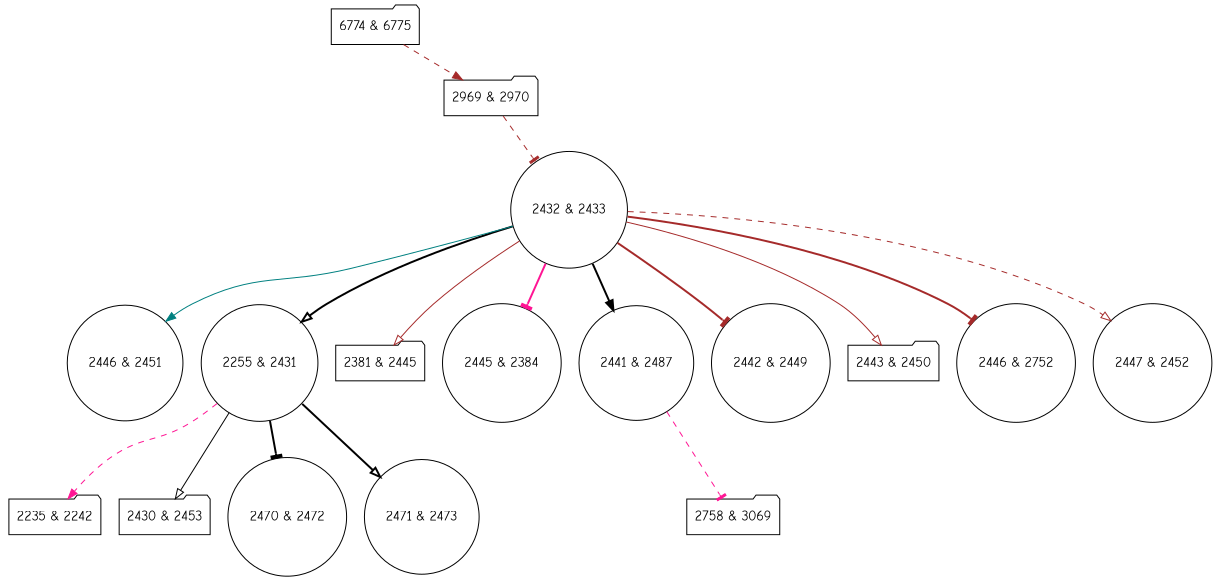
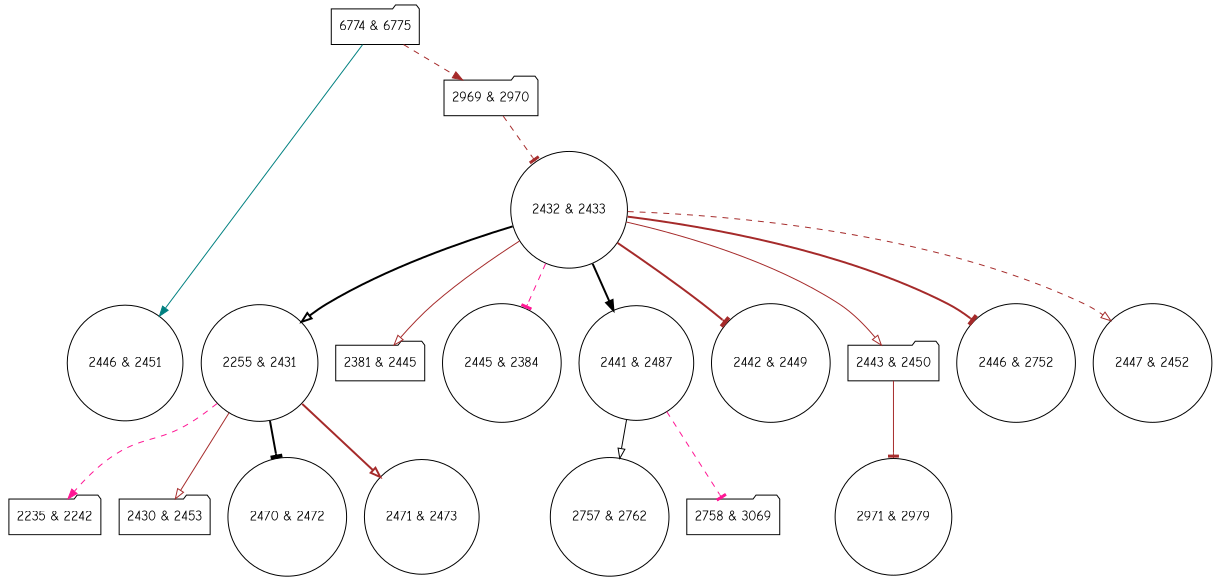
(342, 270) -> (264, 176)
(537, 284) -> (537, 284)
(338, 437) -> (338, 437)
(205, 452) -> (205, 452)
none -> (610, 517)
none -> (893, 517)
